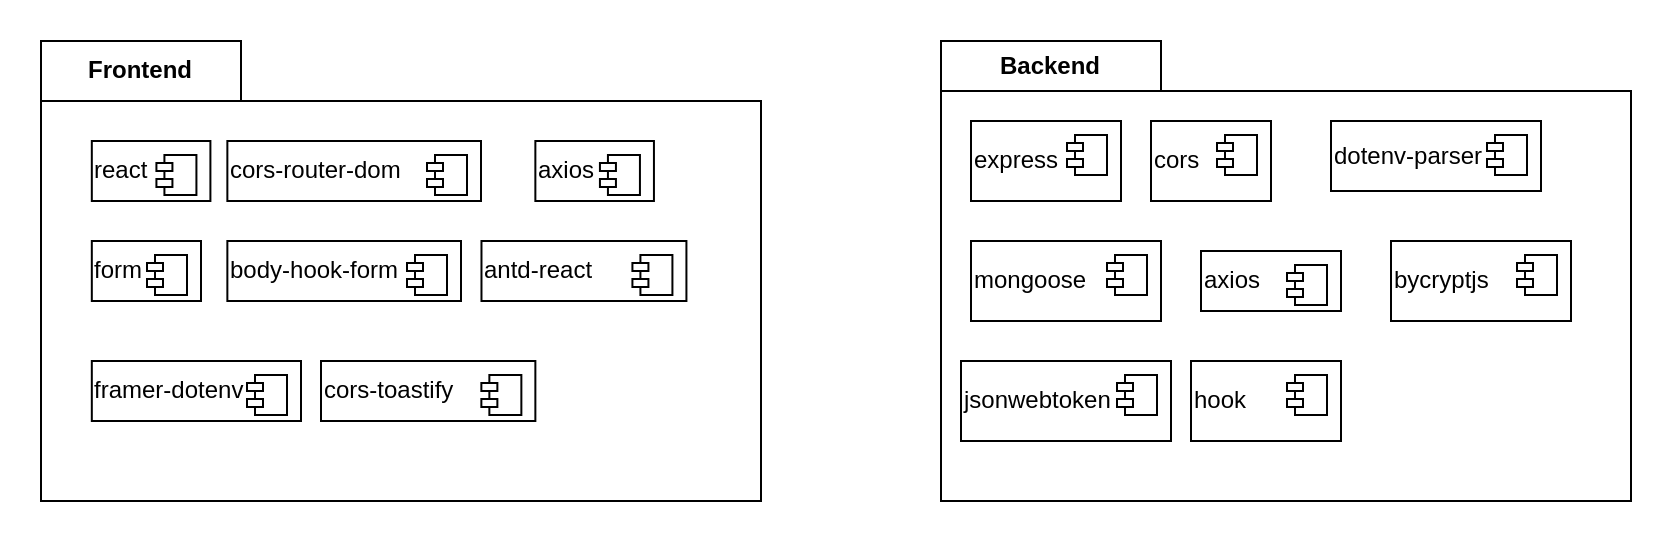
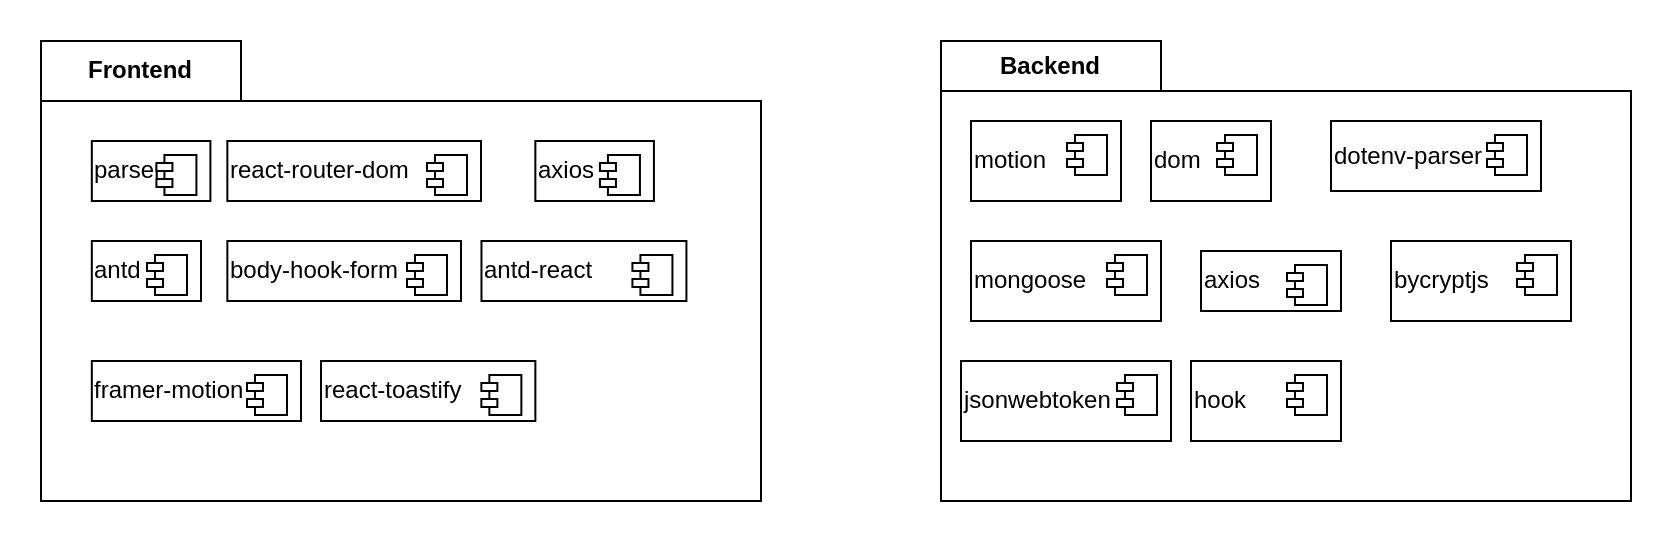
(1022, 161) -> (1012, 161)
(1182, 161) -> (1175, 161)
(129, 171) -> (135, 171)
(332, 171) -> (339, 171)
(122, 271) -> (122, 271)
(182, 391) -> (179, 391)
(409, 391) -> (416, 391)
